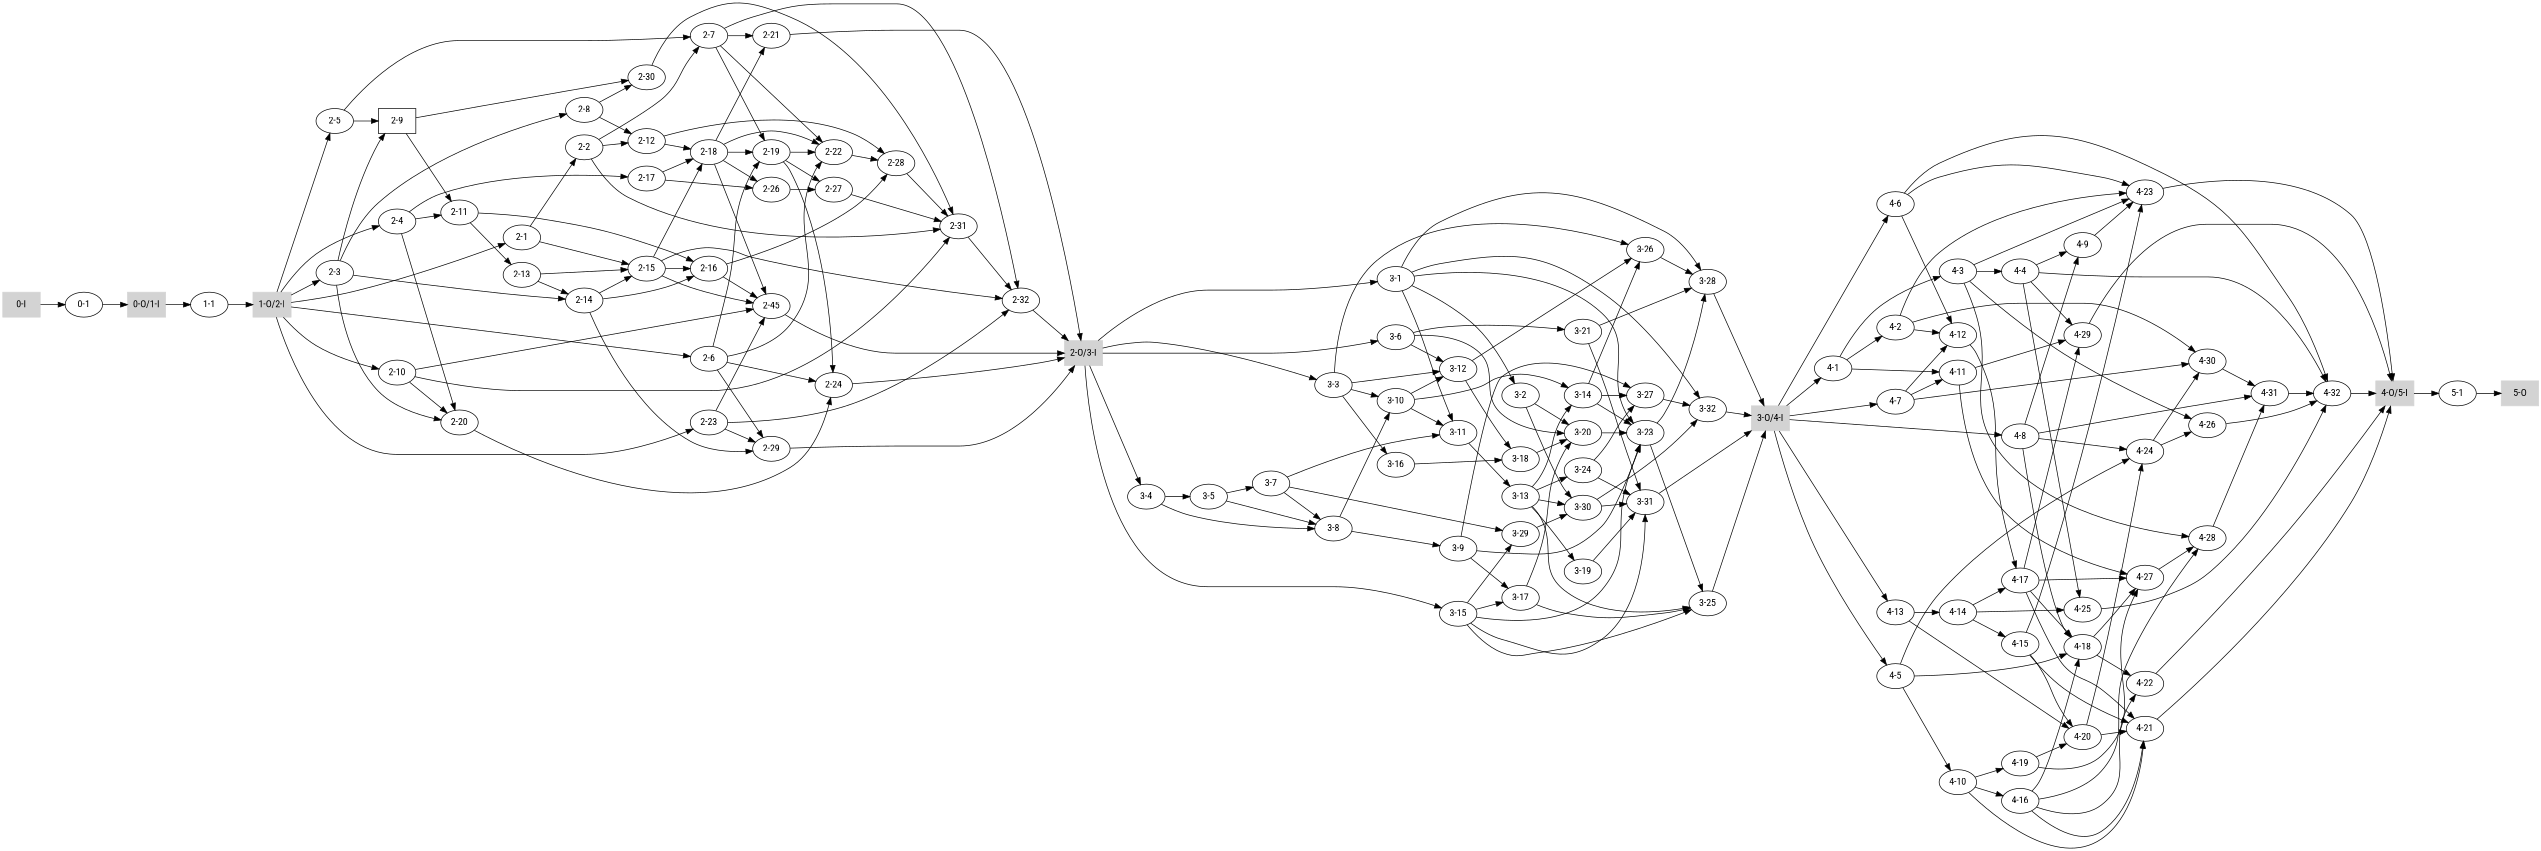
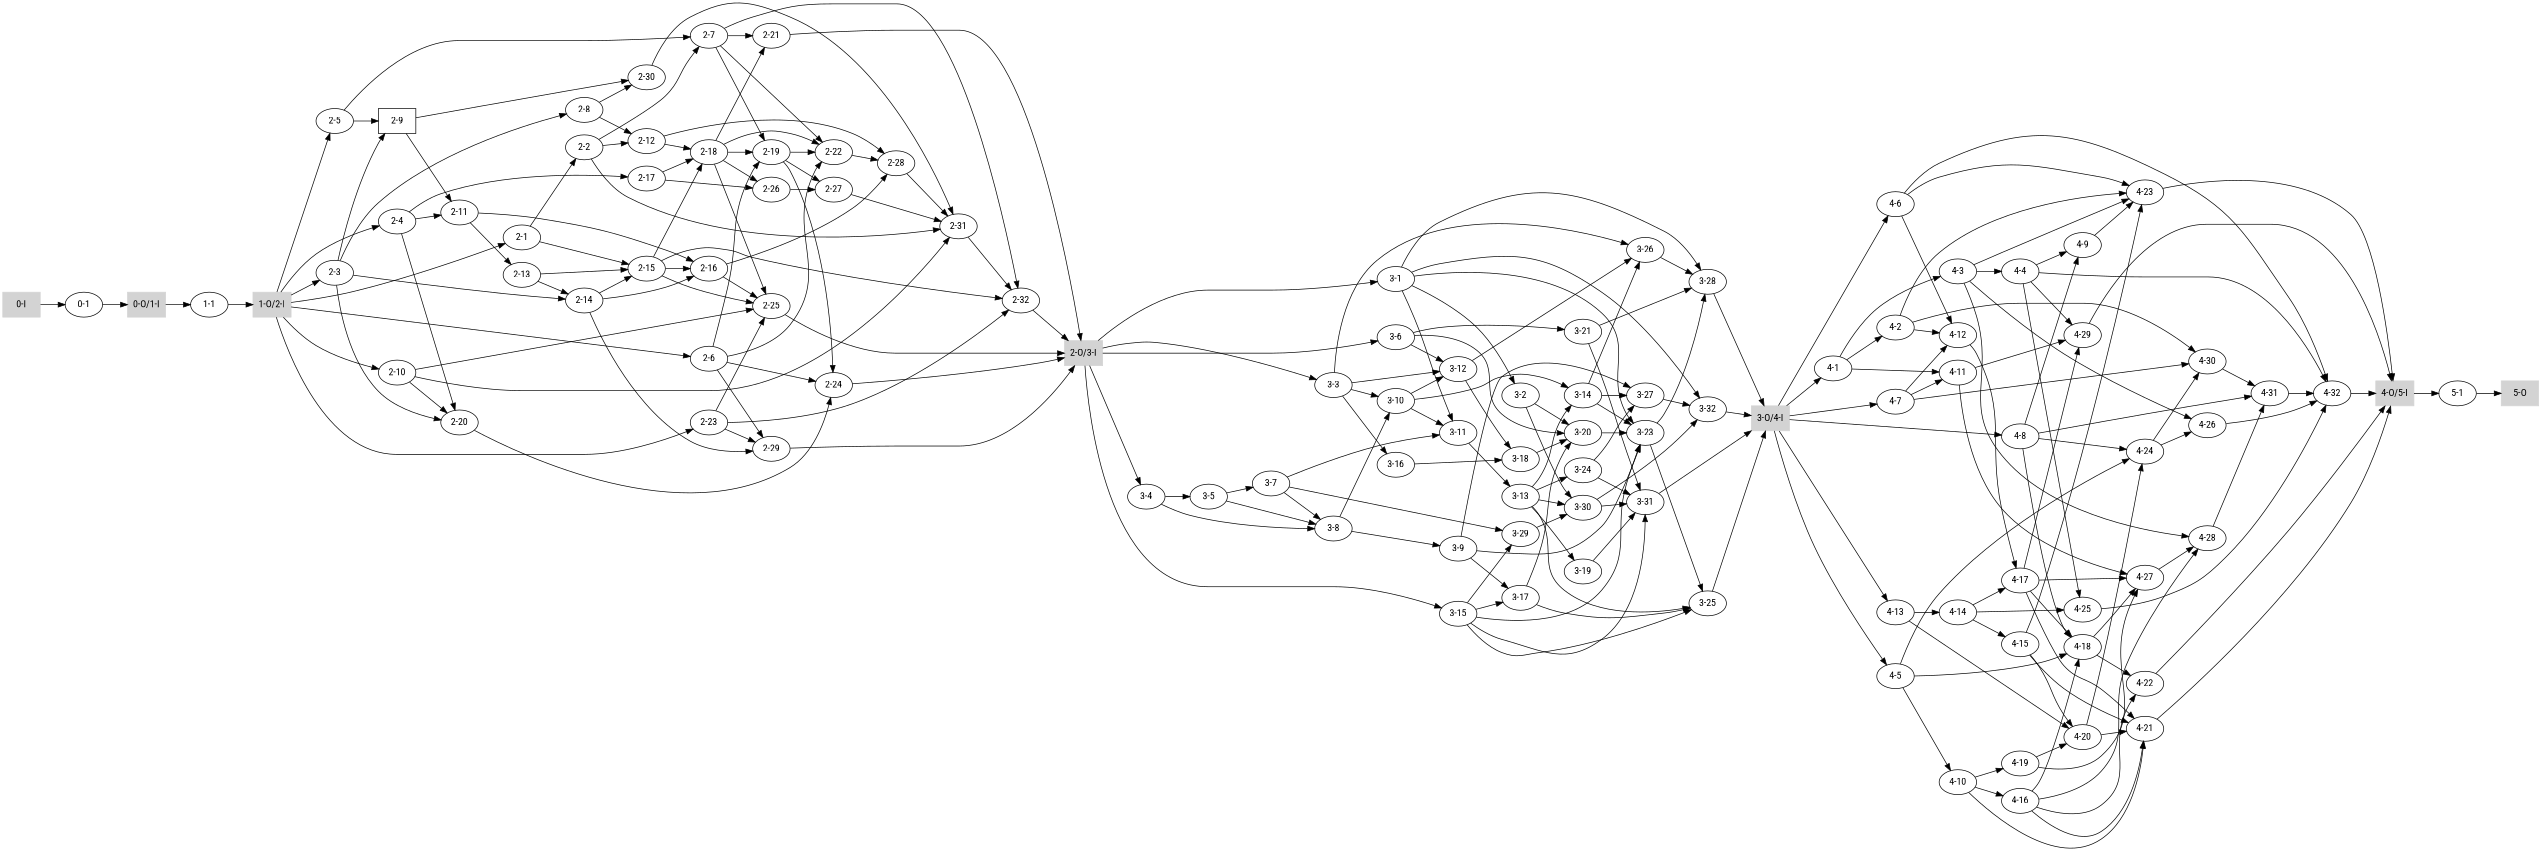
(771, 306) -> (771, 306)
